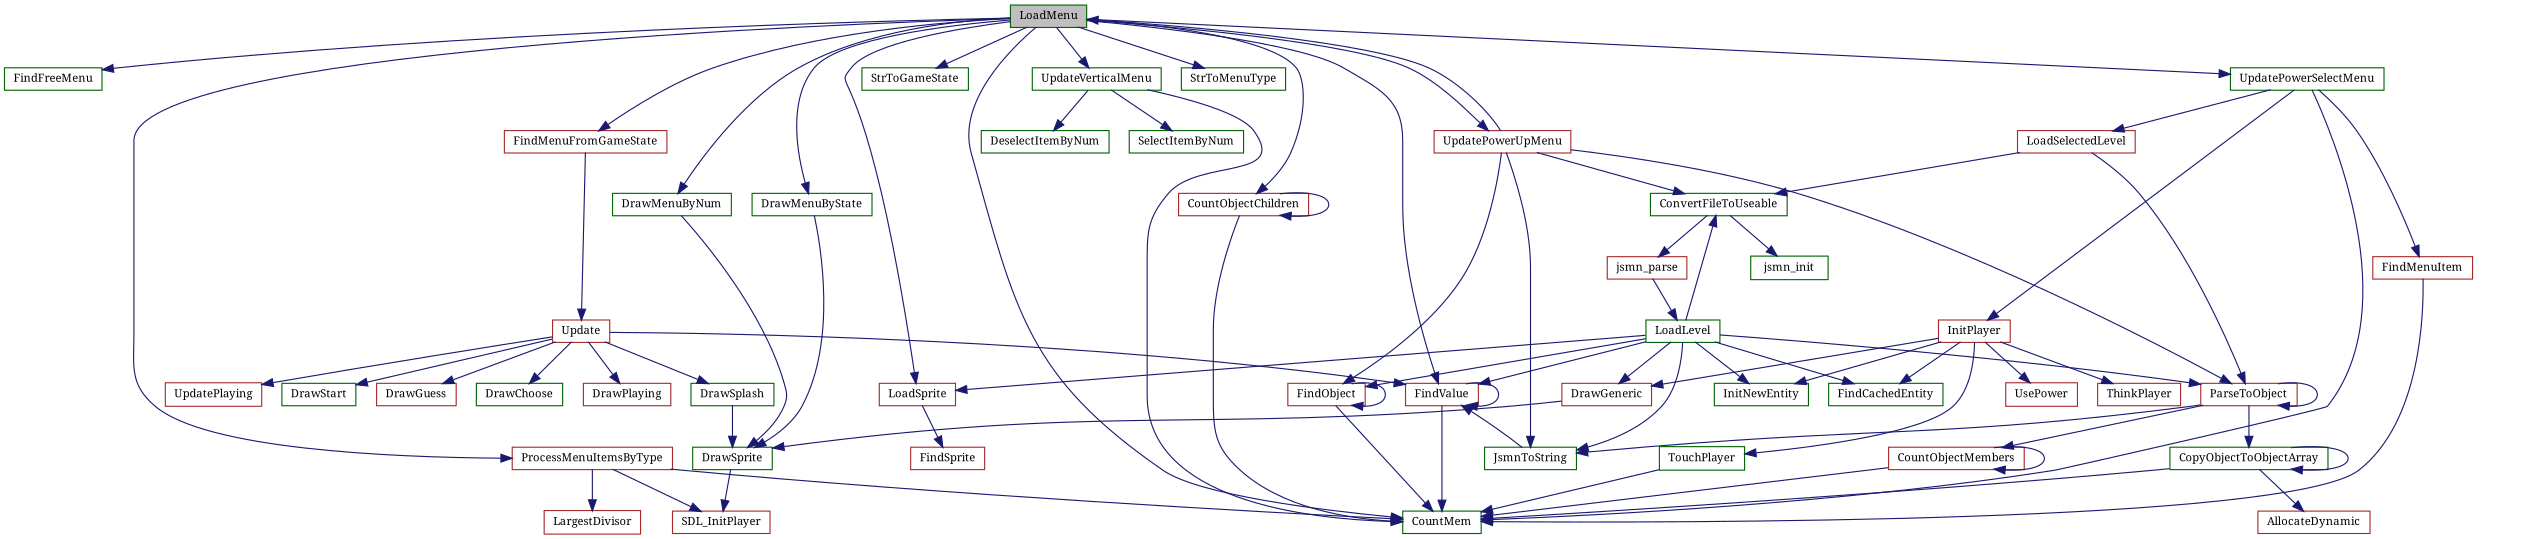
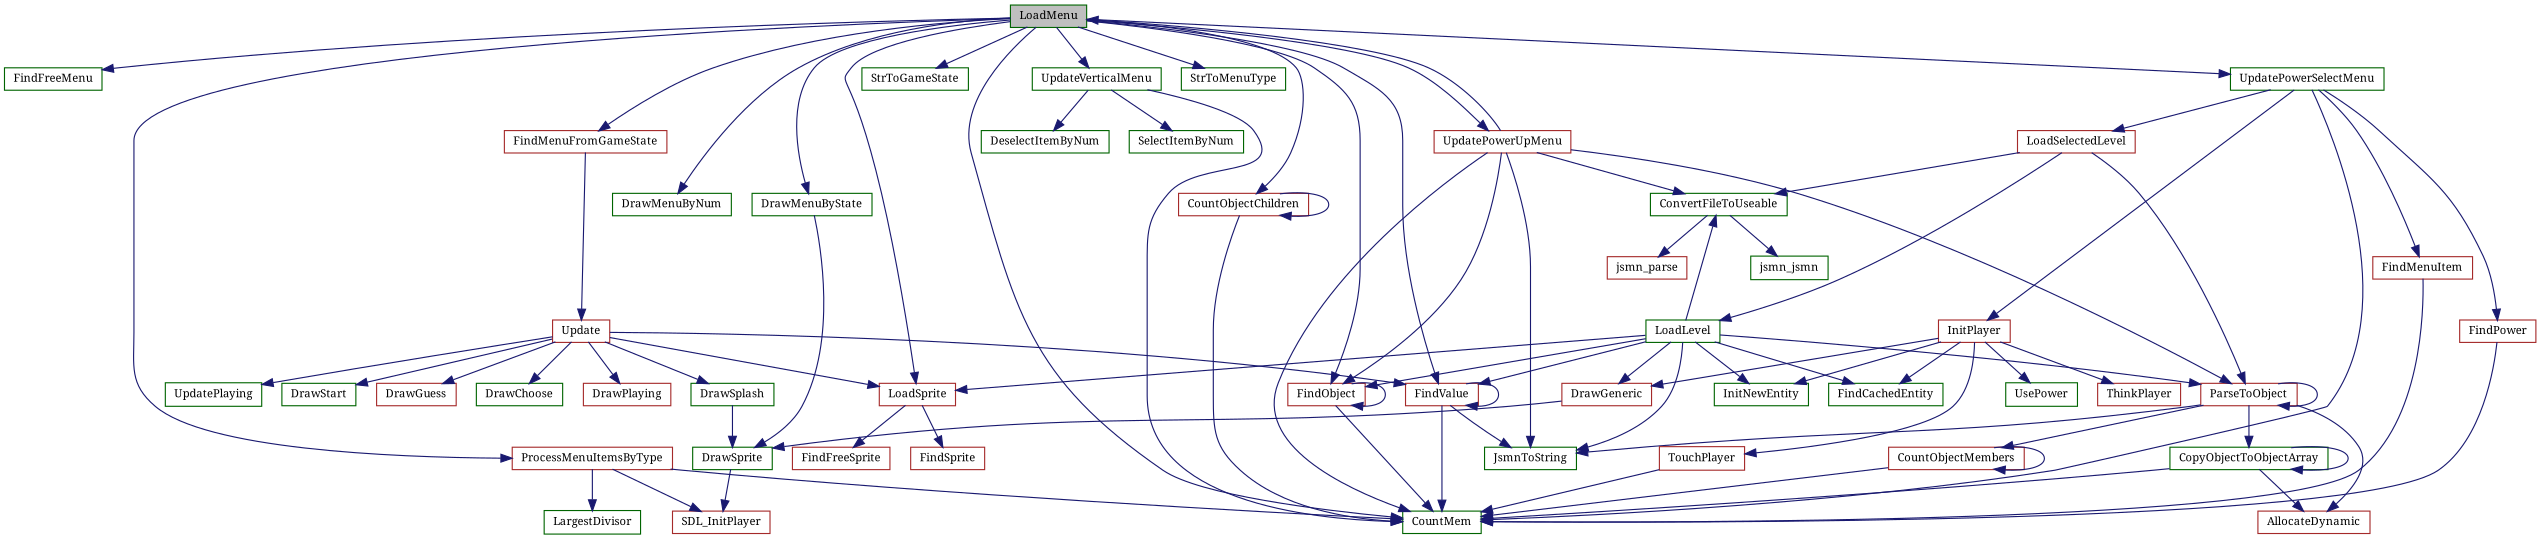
none -> (1349, 99)
(1789, 268) -> (1789, 268)
(1662, 295) -> (1903, 248)
(759, 323) -> none
none -> (1307, 329)
none -> (2498, 331)
none -> (739, 361)
(214, 395) -> (214, 395)
(2042, 395) -> (2042, 395)
(1497, 429) -> (1475, 424)
none -> (2356, 443)
none -> (841, 458)
(1702, 458) -> (1702, 458)
(592, 522) -> (592, 522)
